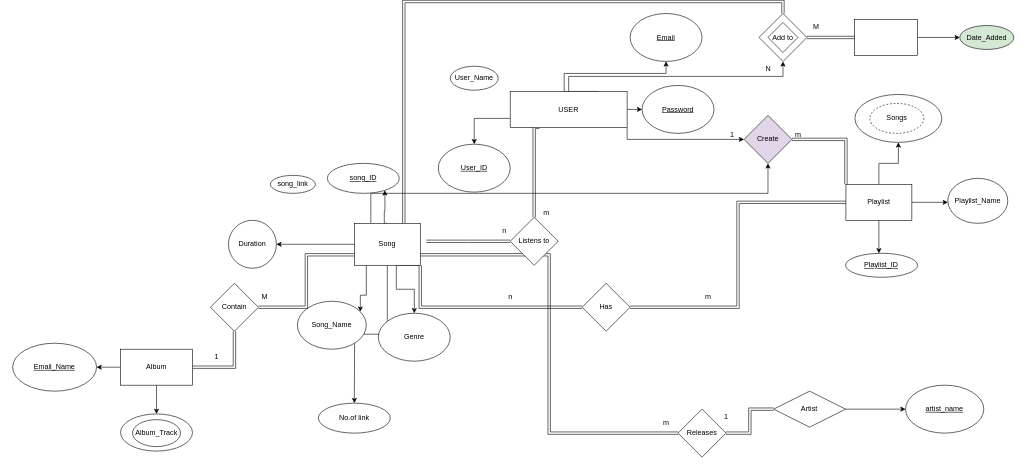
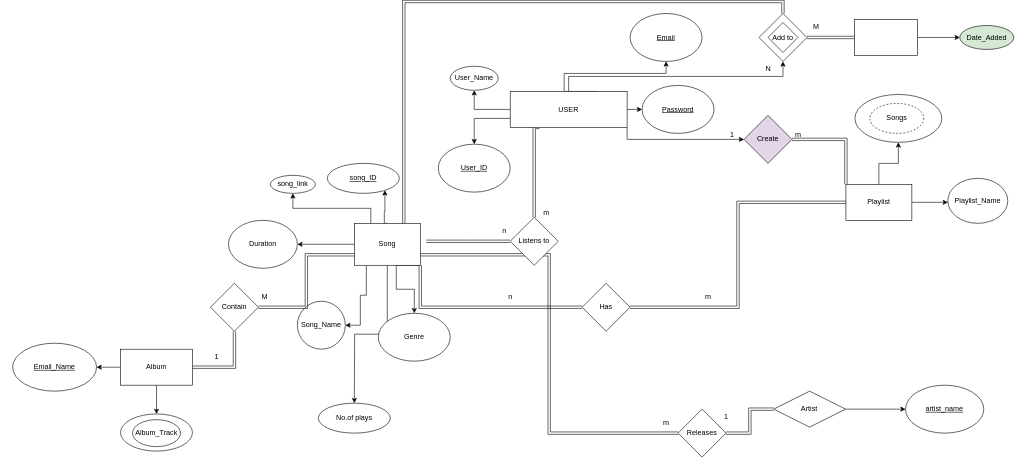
none -> (491, 110)
(767, 194) -> (293, 206)
(252, 245) -> (263, 245)
(879, 248) -> none
(882, 266) -> none
(332, 326) -> (321, 326)
(354, 419) -> (354, 419)
